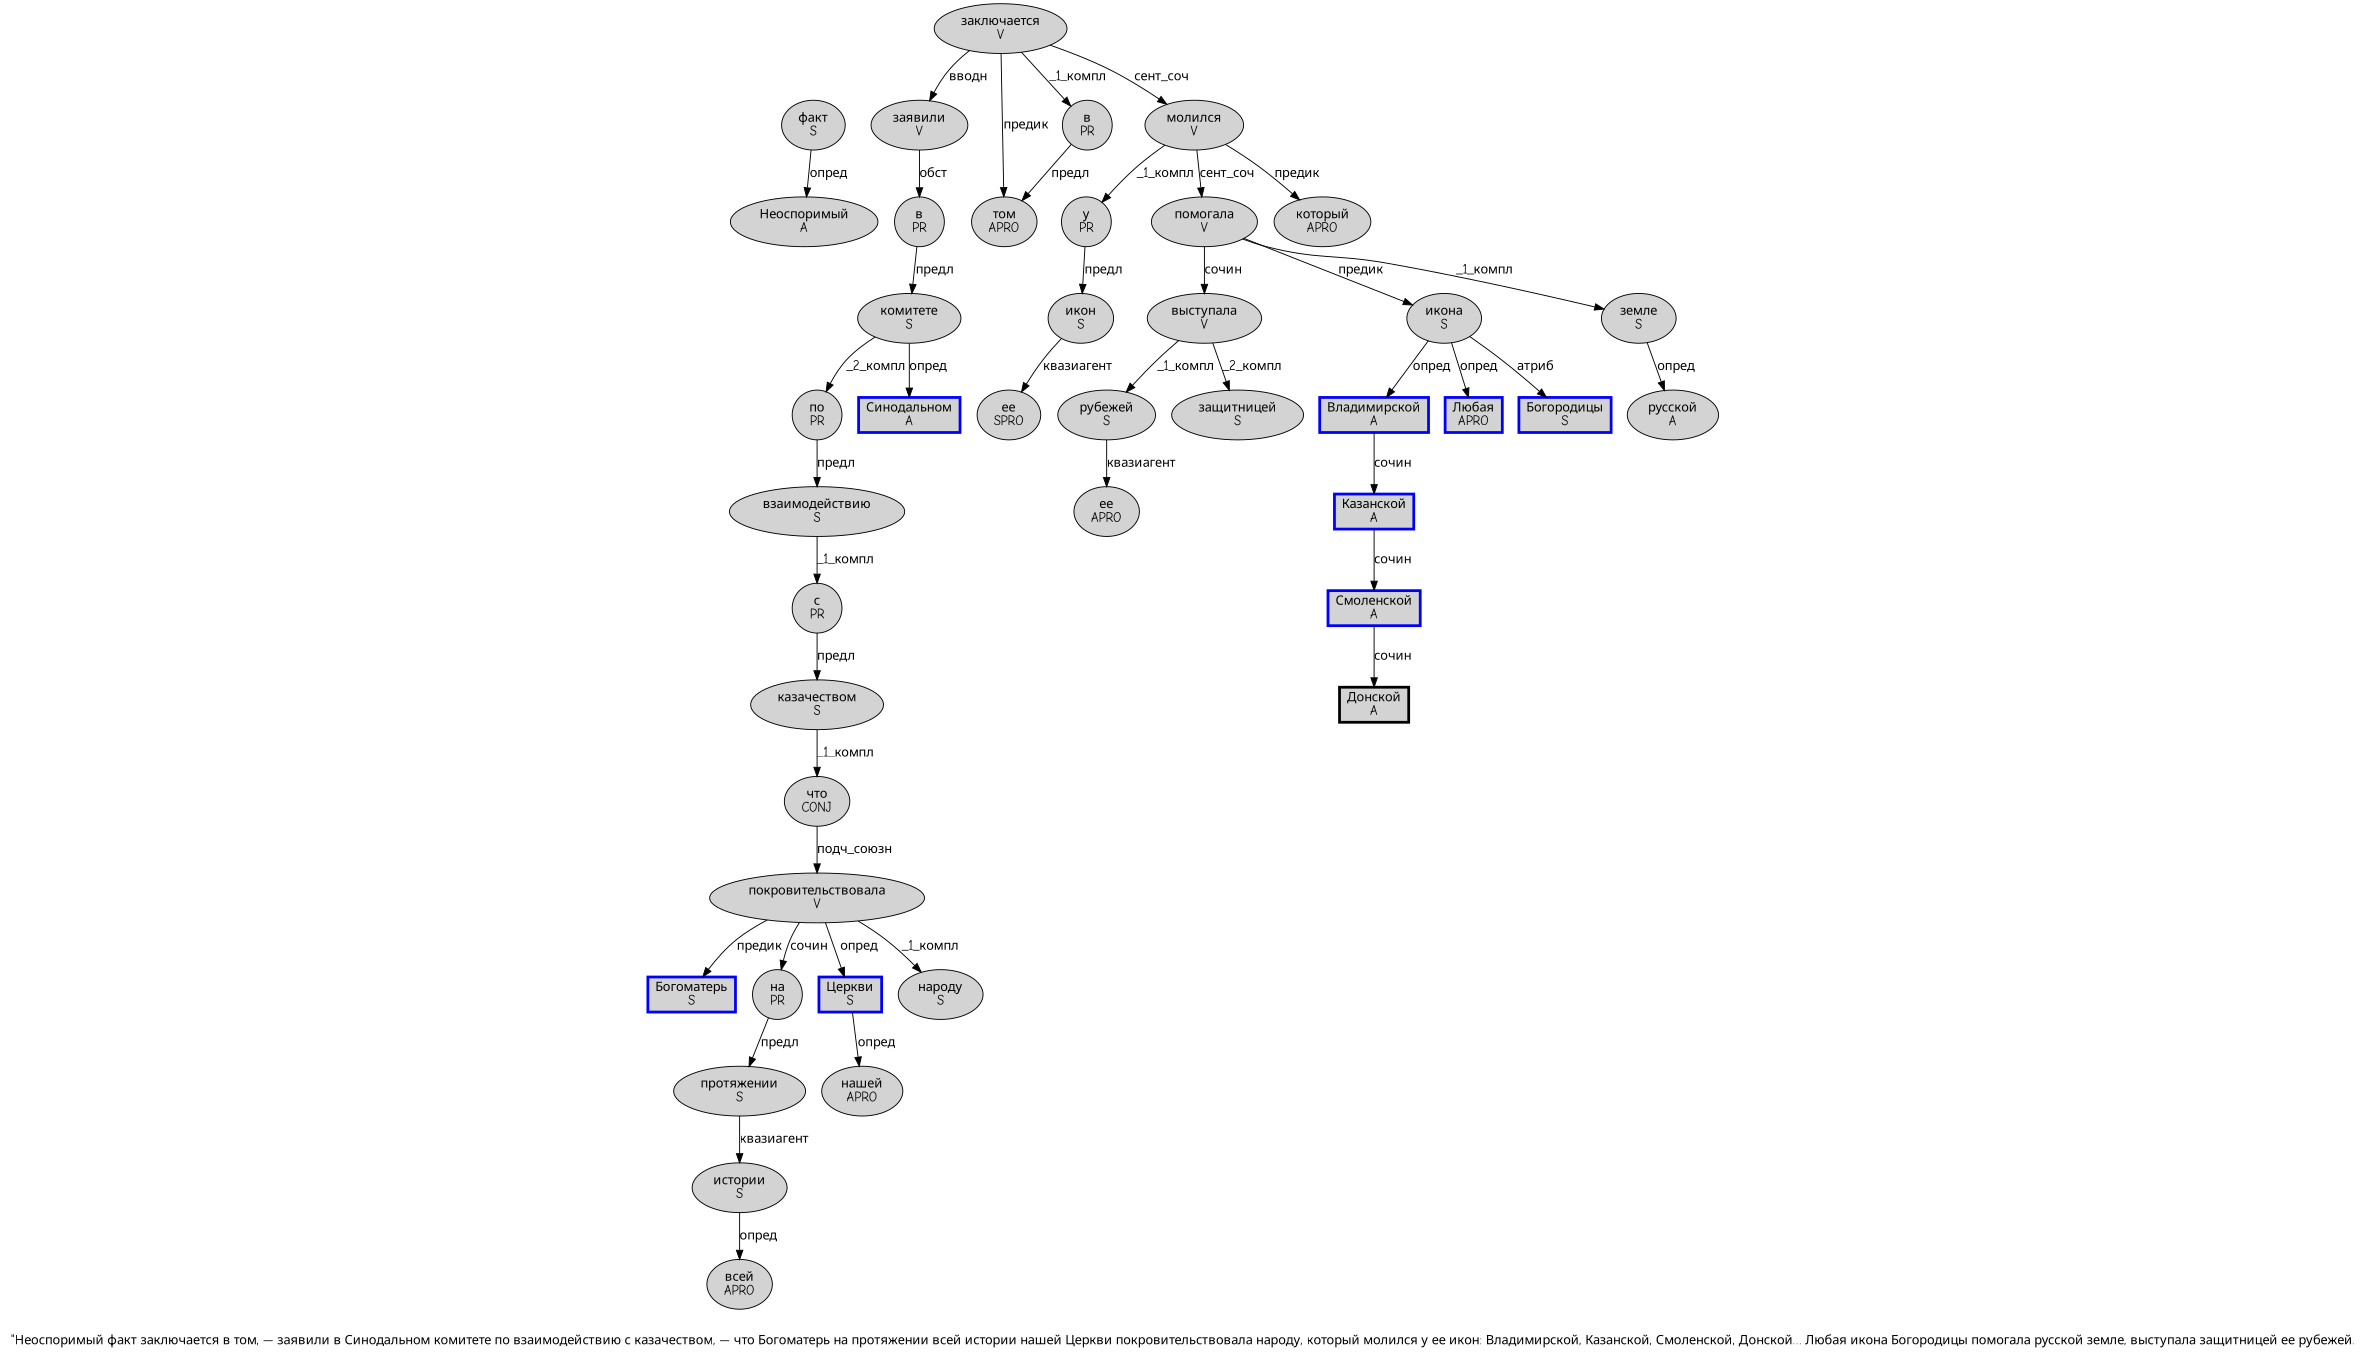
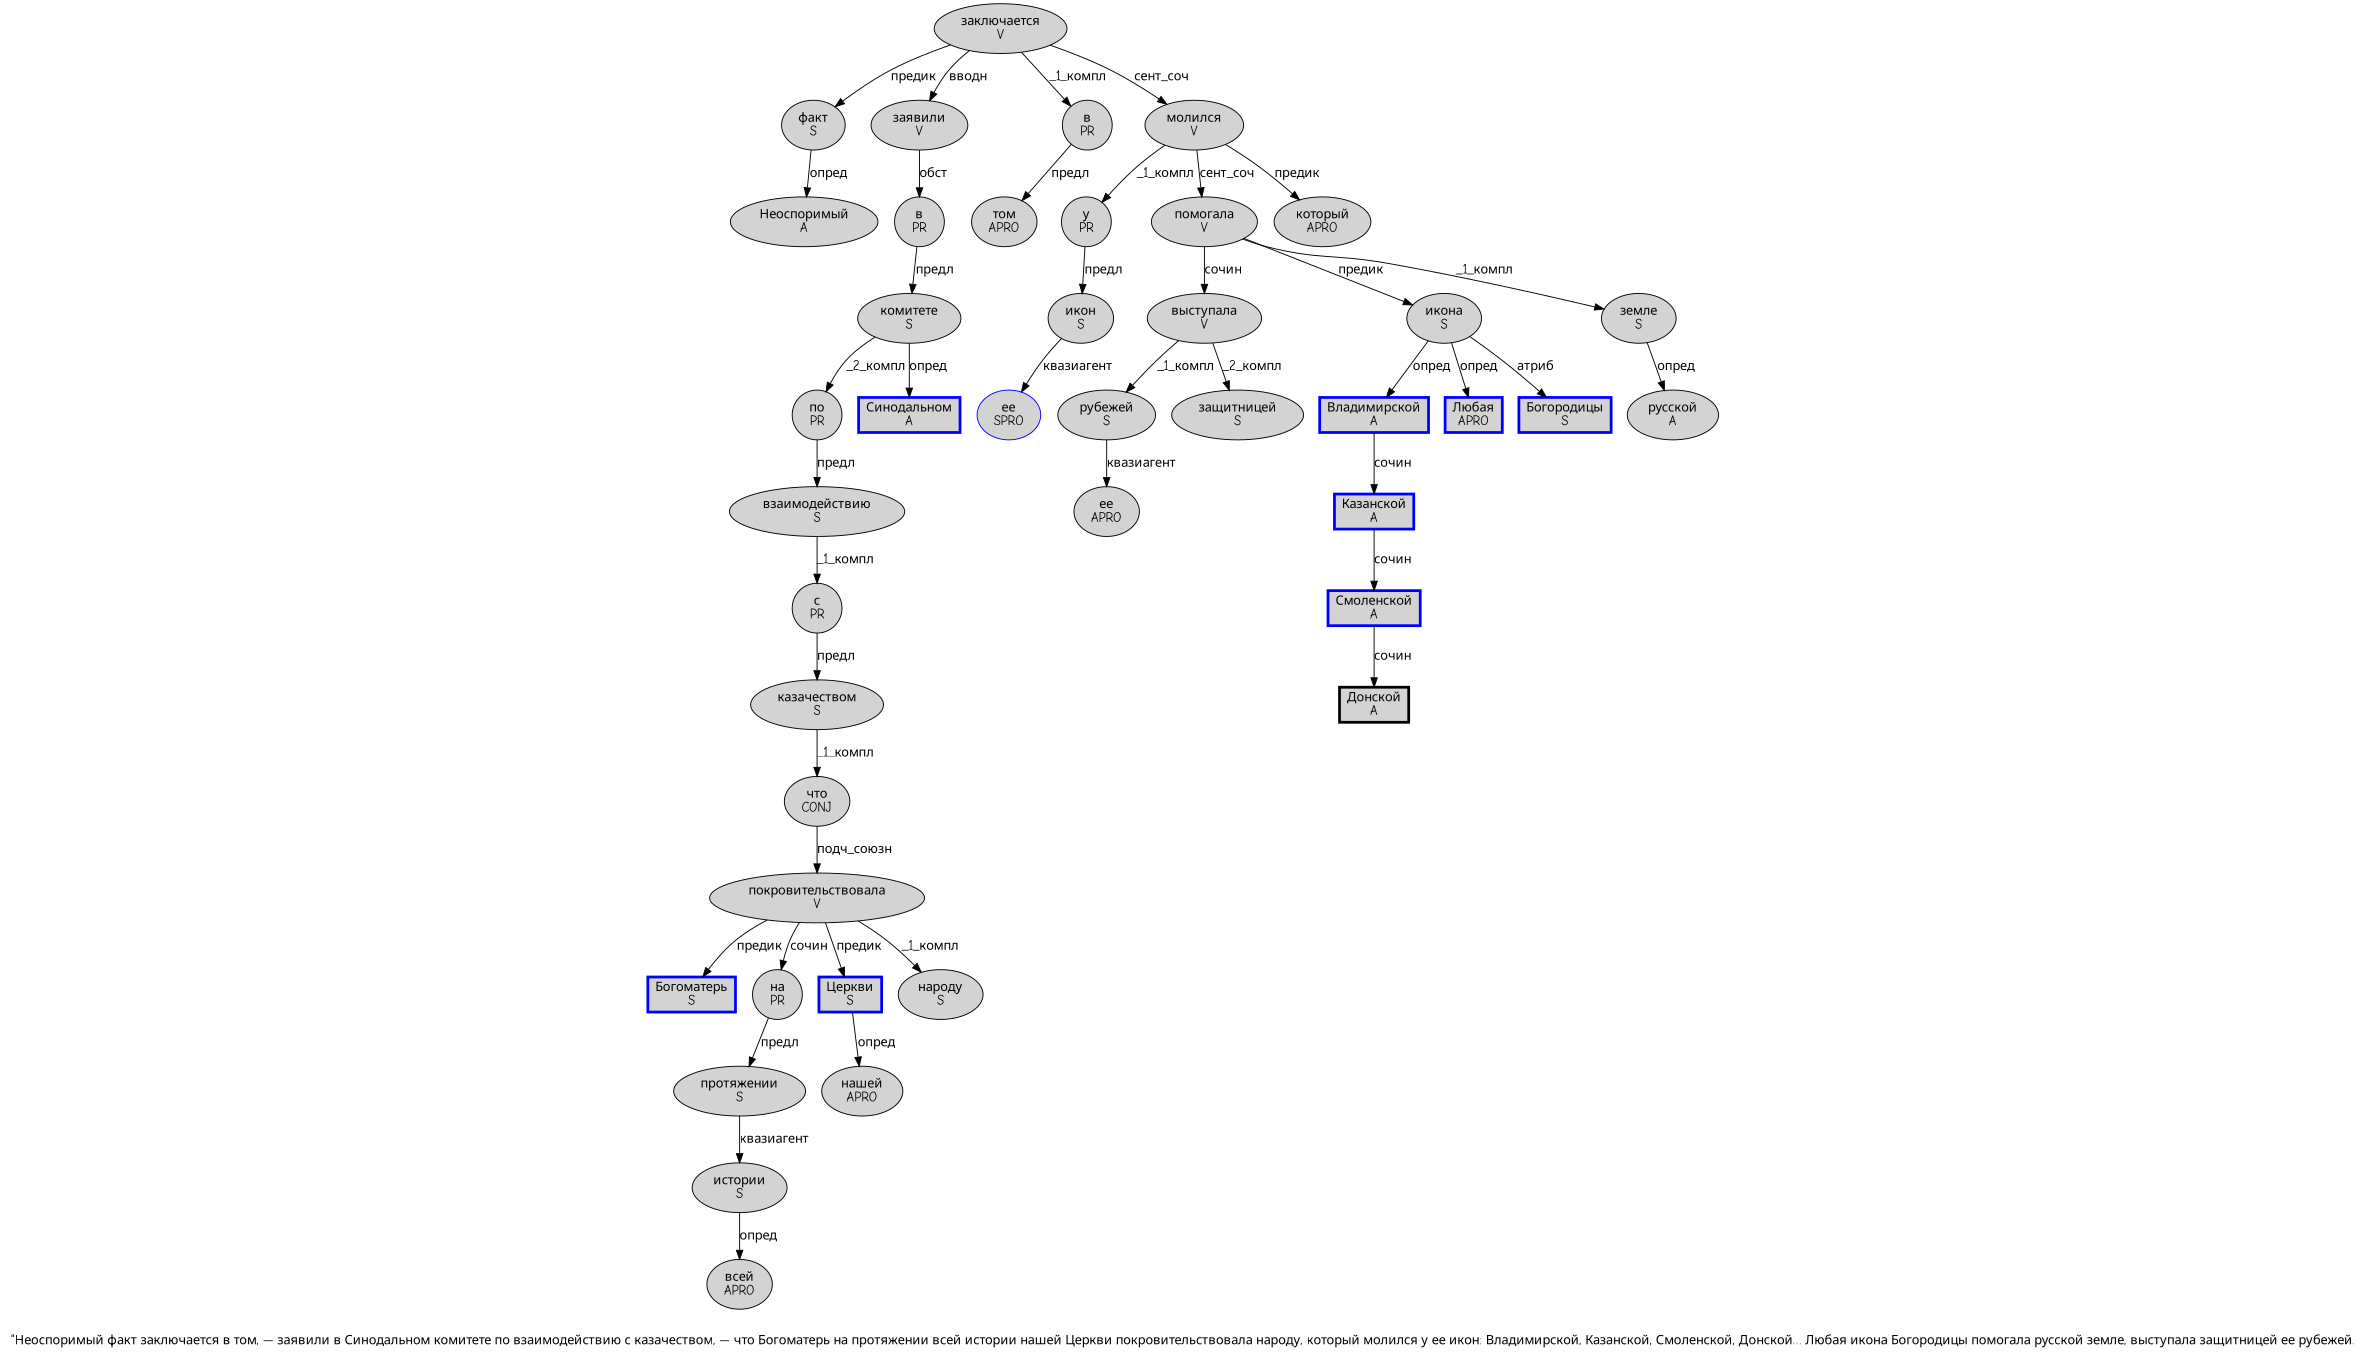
(1002, 121) -> (894, 68)
(1009, 415) -> (1009, 415)
(859, 946) -> (859, 946)
